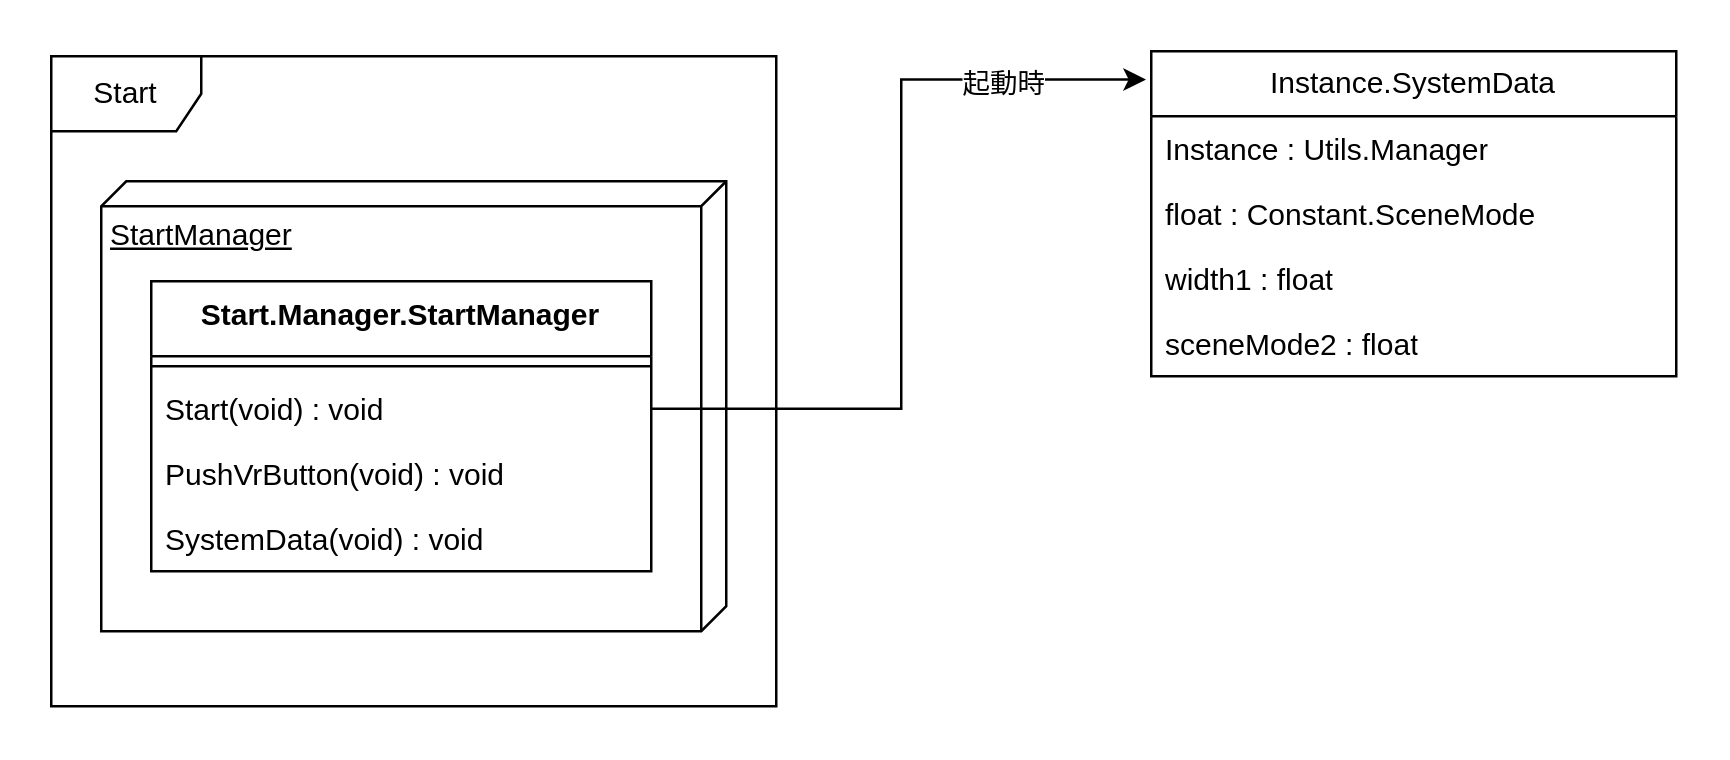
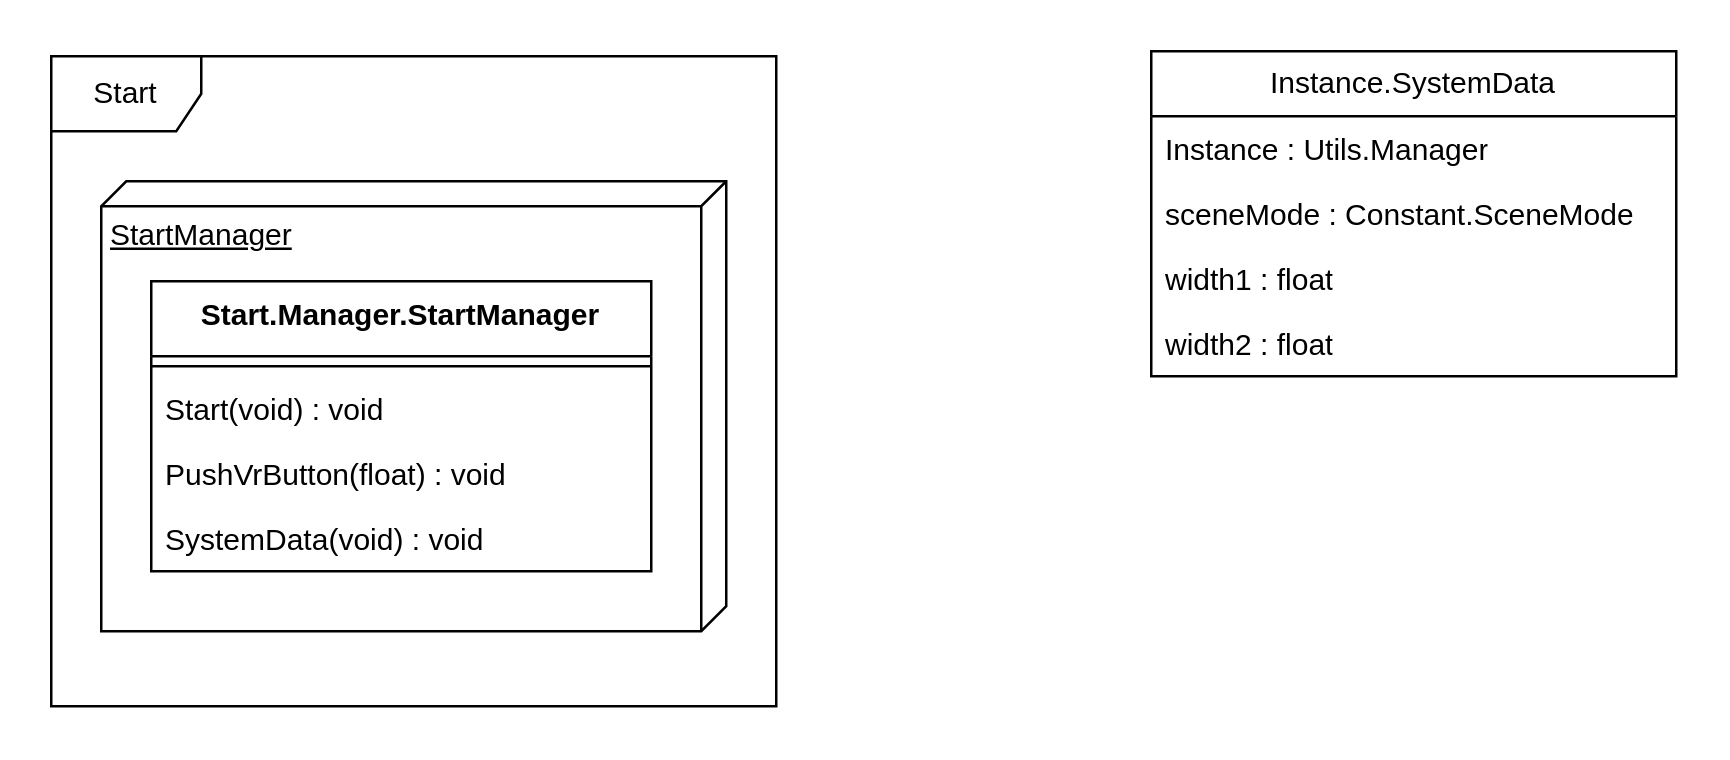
(901, 191) -> none
(1365, 217) -> (1403, 217)
(1302, 347) -> (1264, 347)
(357, 477) -> (365, 477)
